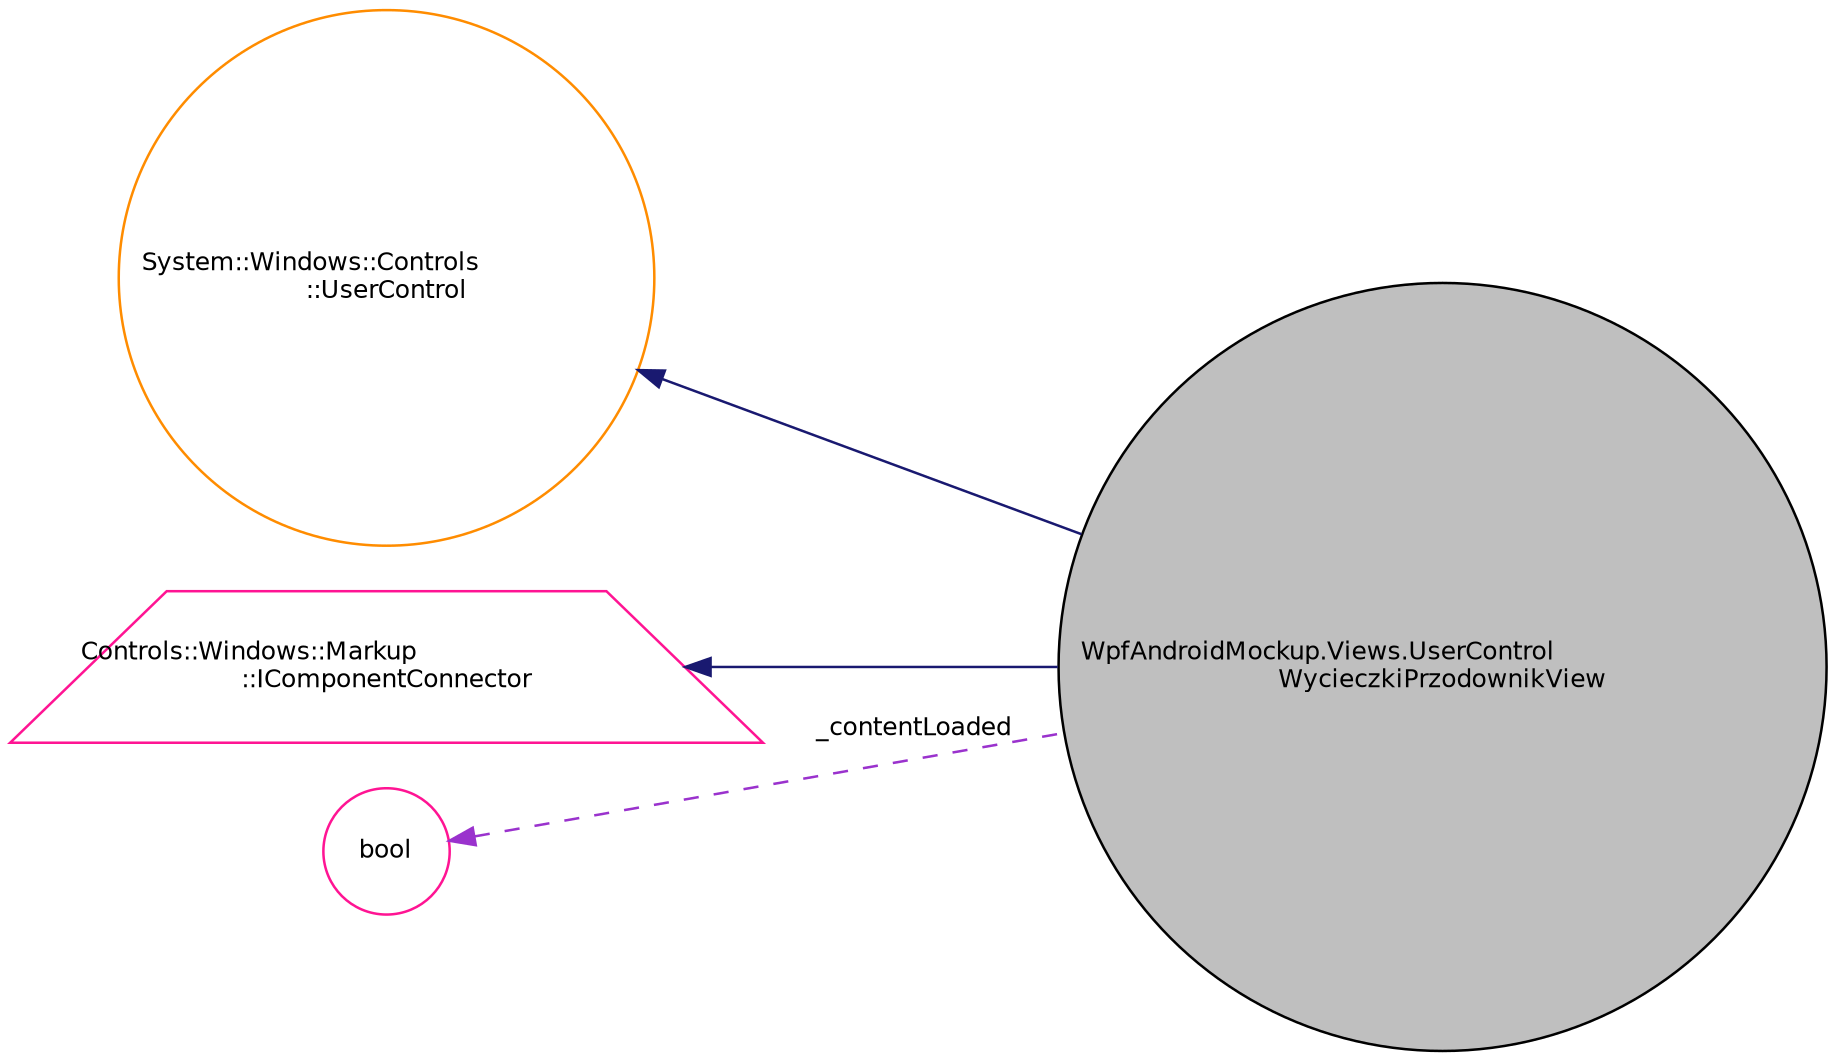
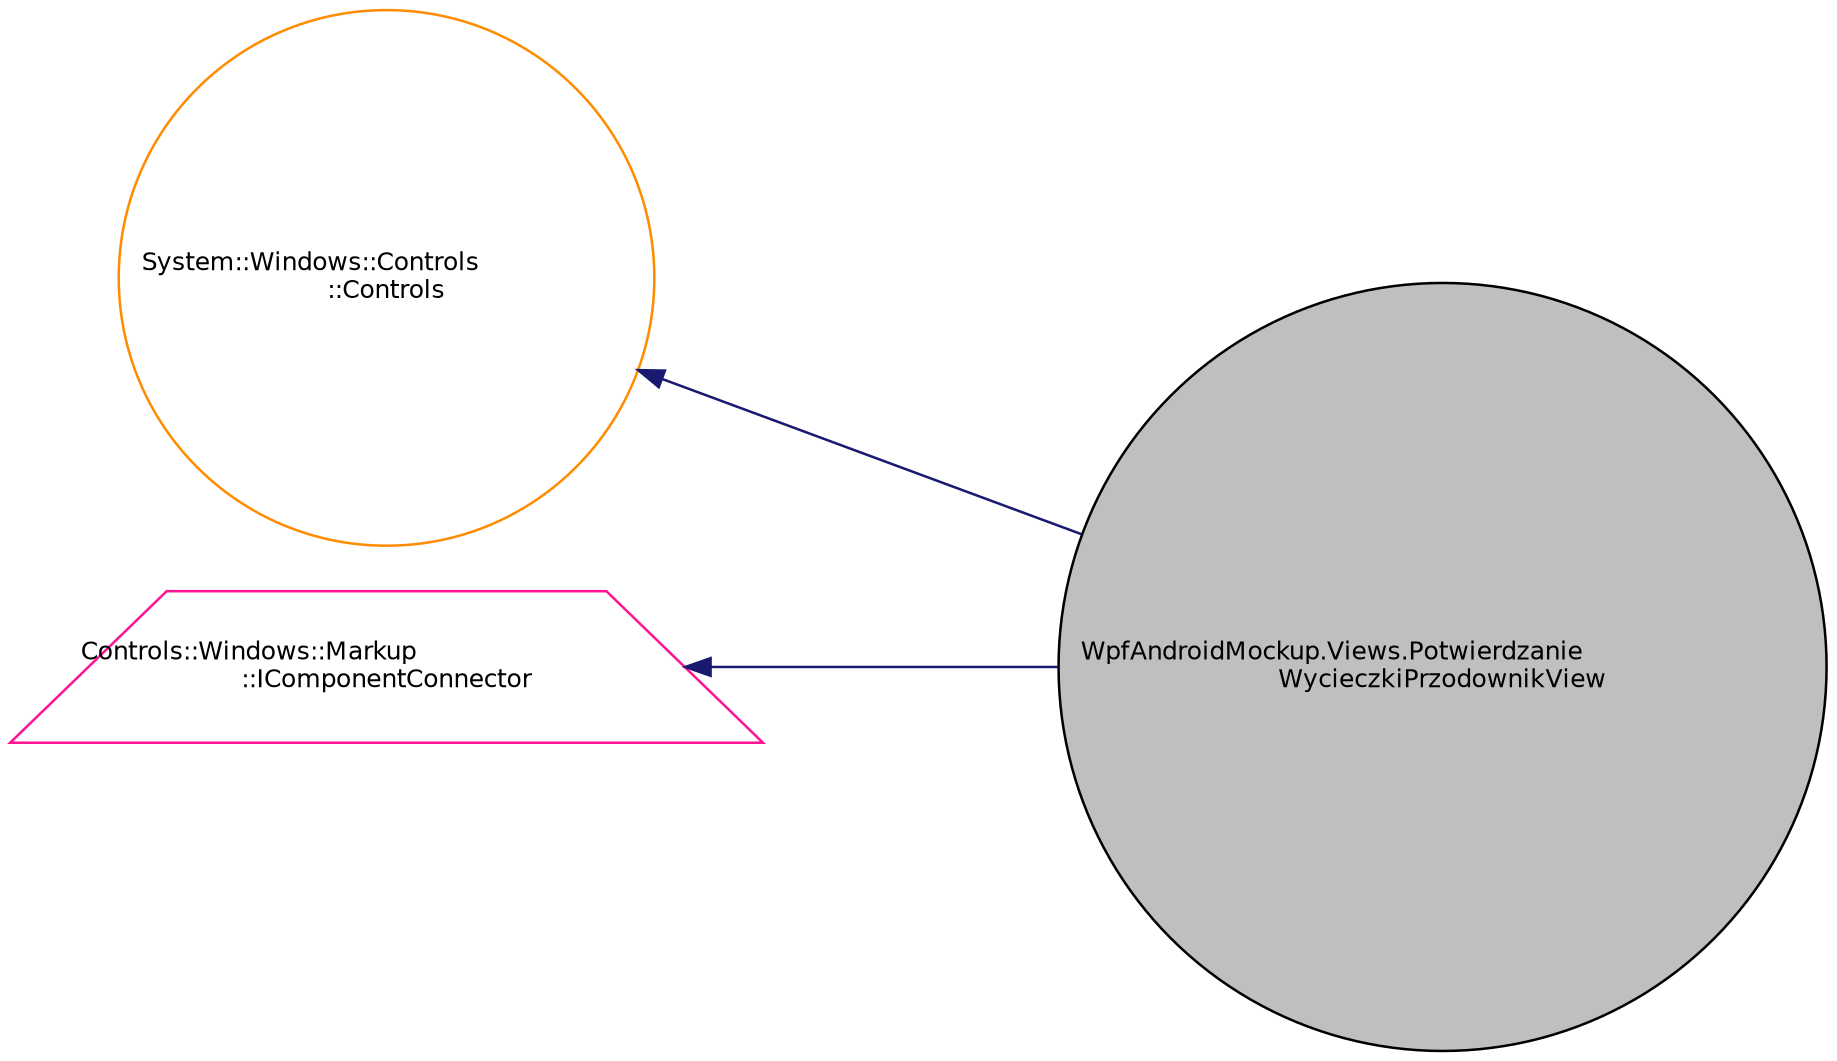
(387, 278) -> (387, 278)
(1443, 667) -> (1443, 667)
(387, 851) -> none
